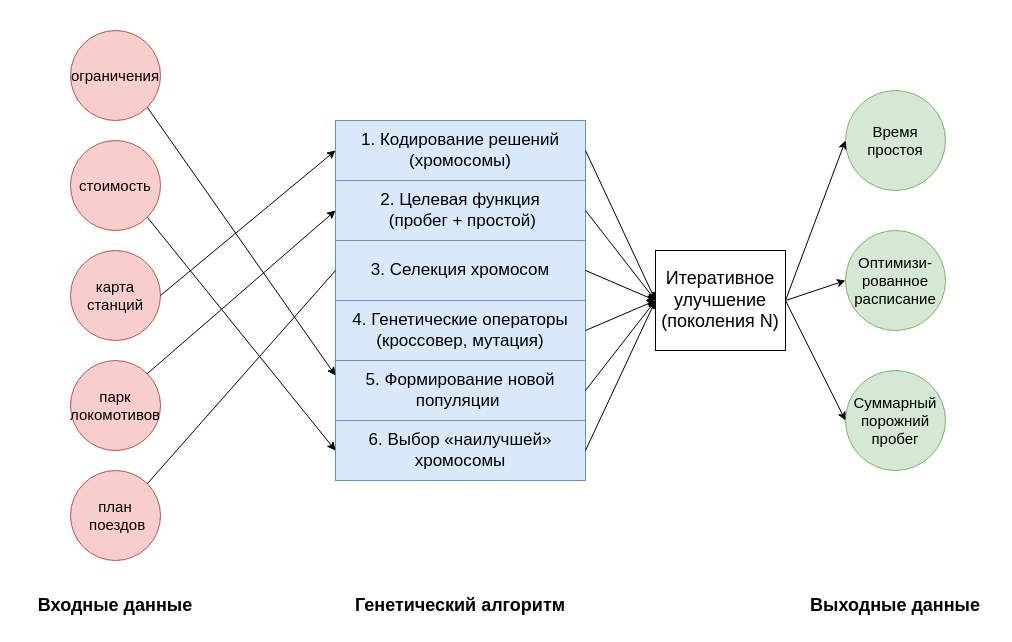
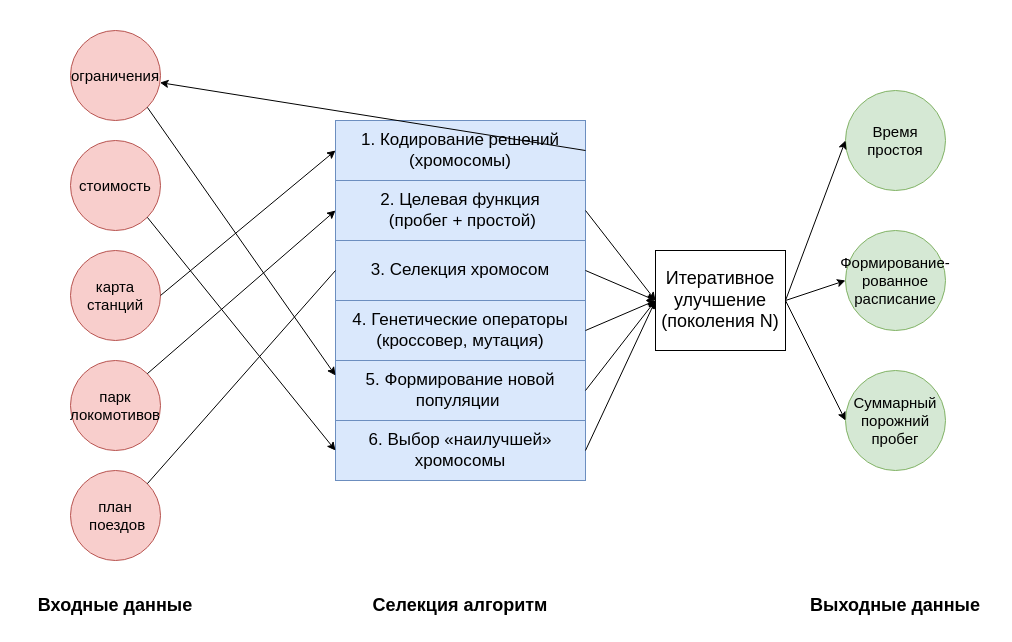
(619, 222) -> (376, 117)
(896, 281) -> (896, 281)
(461, 606) -> (461, 606)
